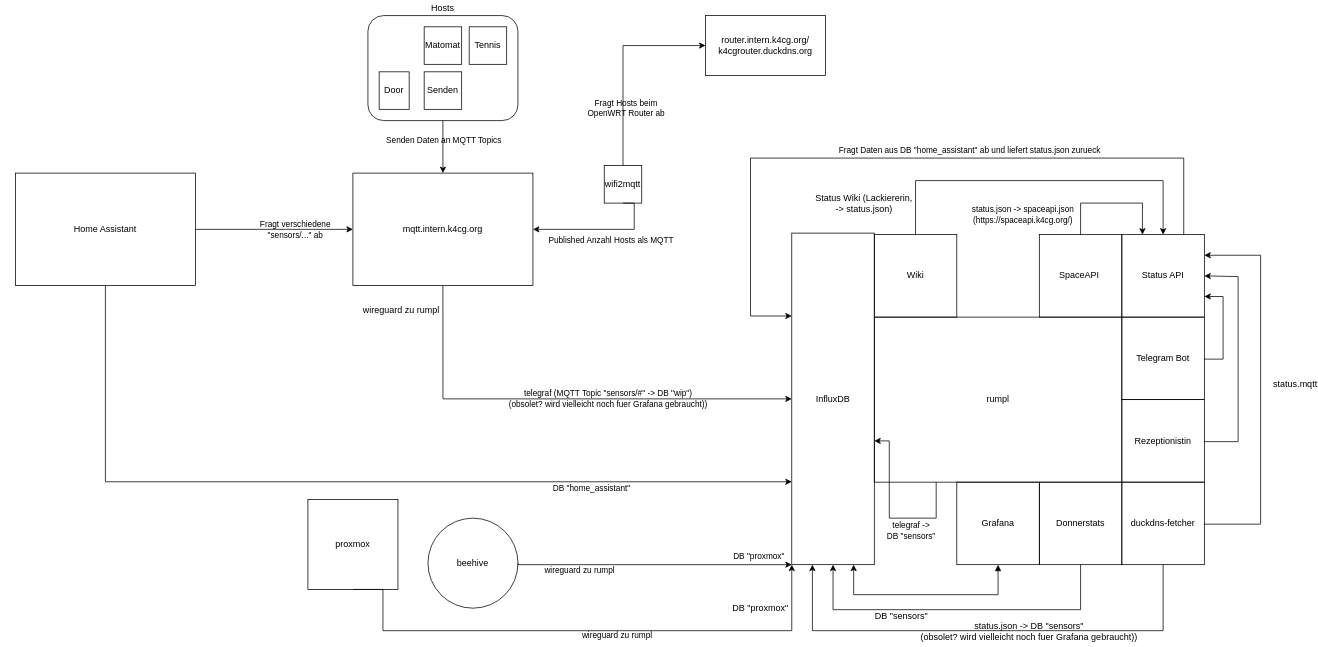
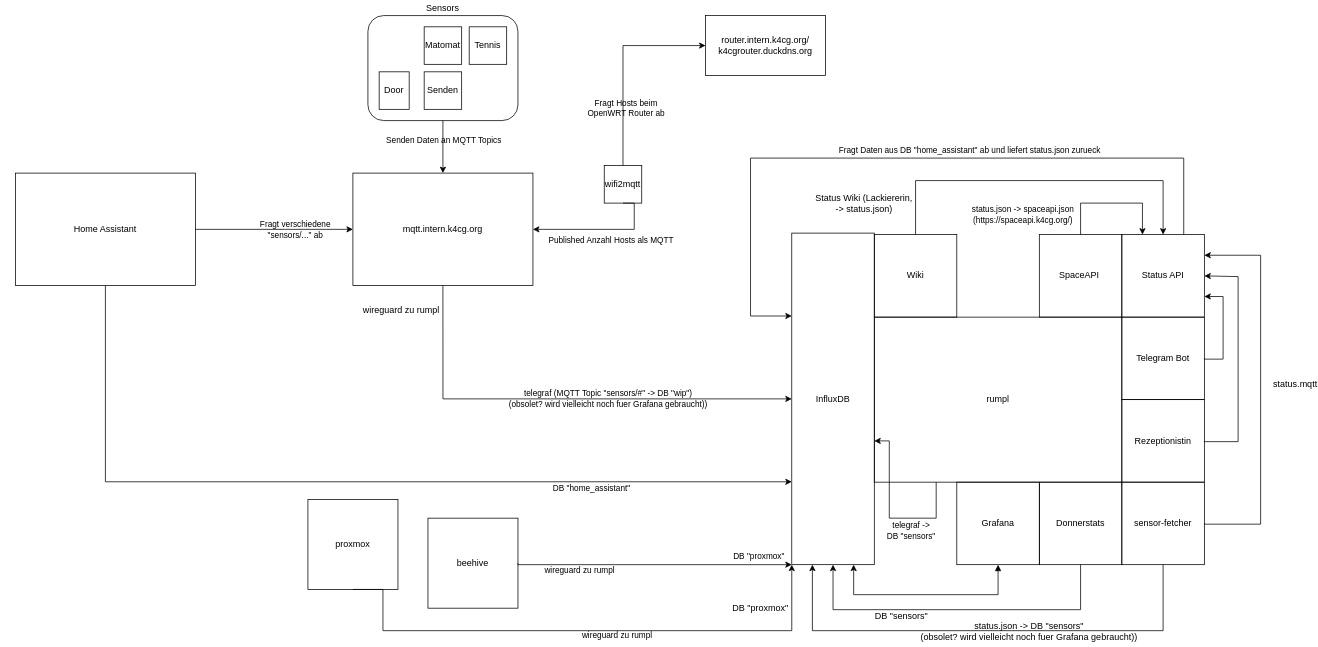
(443, 8) -> (443, 8)
(1163, 523) -> (1163, 523)
(473, 563) -> (473, 563)
